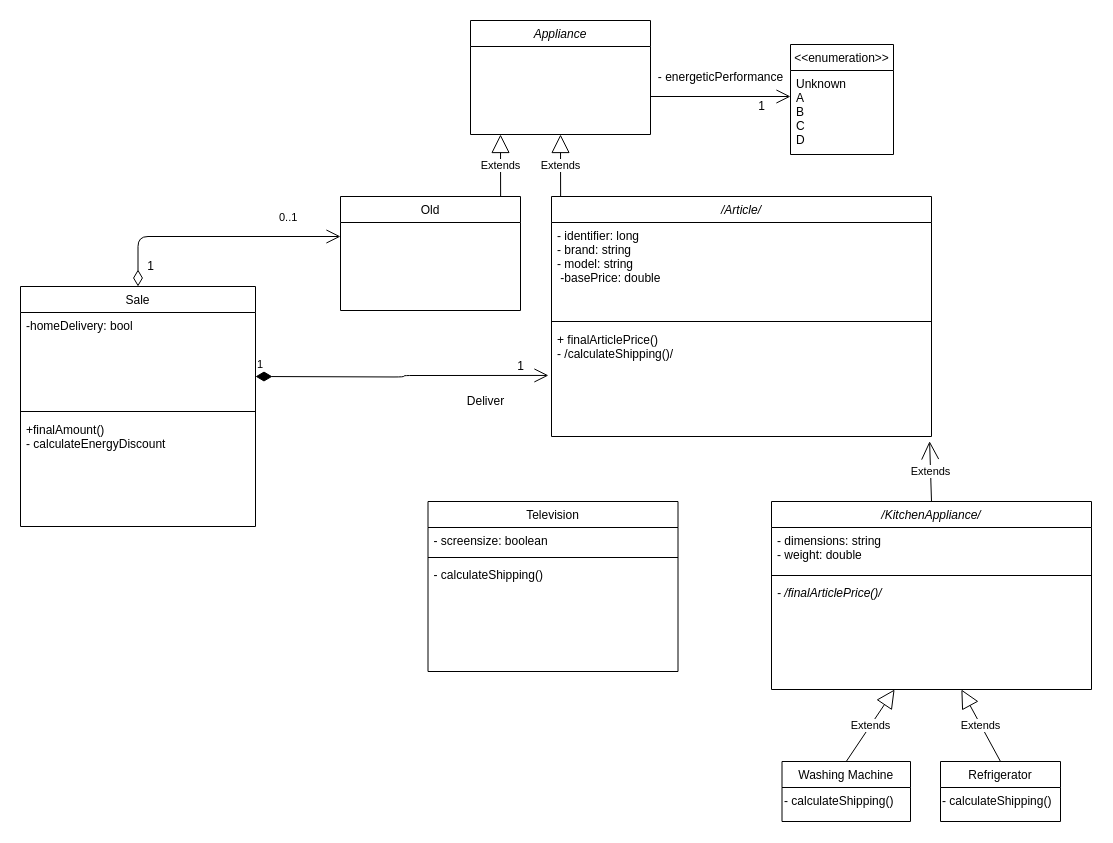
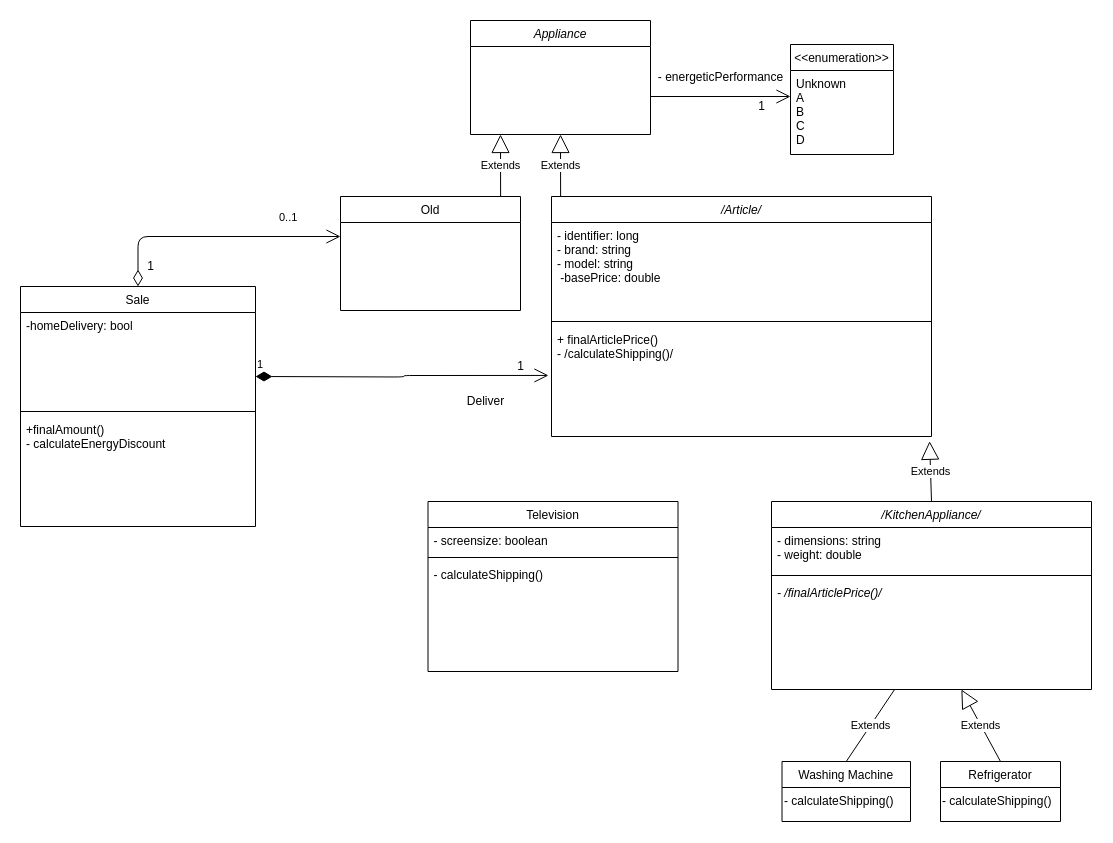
(930, 452) -> (930, 460)
(883, 706) -> (888, 700)
